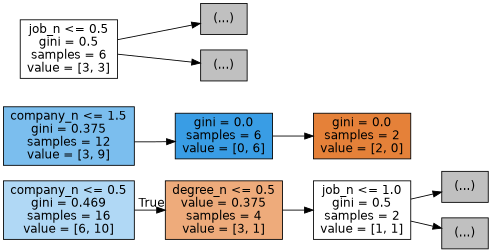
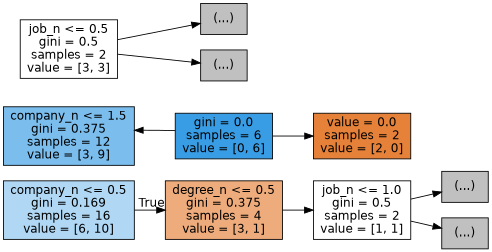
(69, 49) -> (69, 49)
(362, 136) -> (362, 136)
(151, 142) -> (159, 130)
(69, 210) -> (69, 210)
(224, 210) -> (224, 210)
